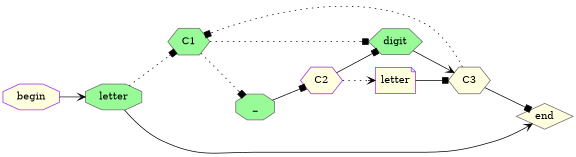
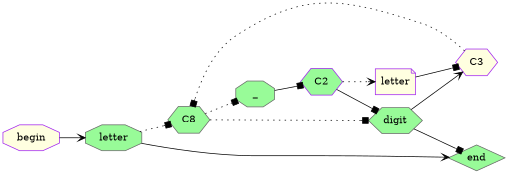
(189, 42) -> (189, 120)
(322, 80) -> (322, 82)
(469, 80) -> (477, 62)
(504, 97) -> (426, 135)
(545, 116) -> (477, 158)
